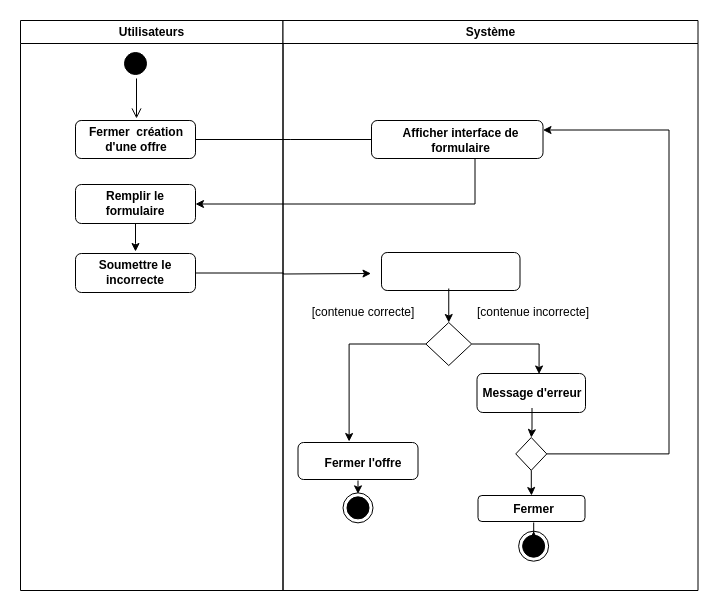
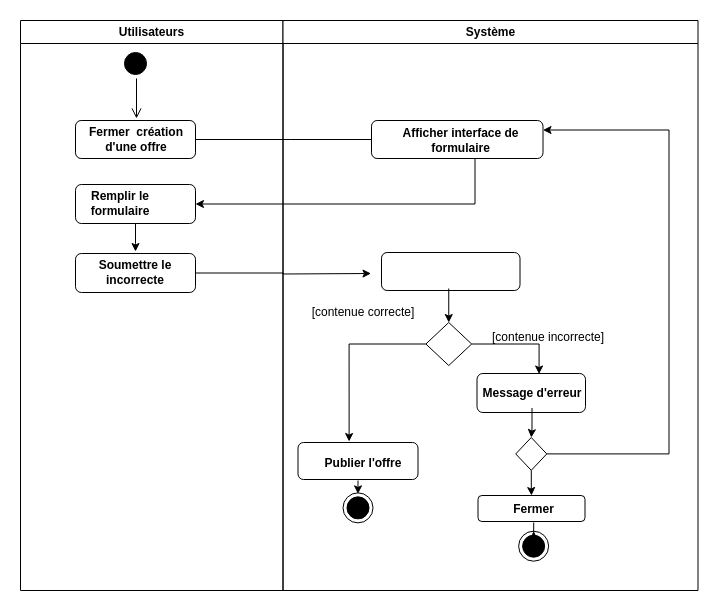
(136, 204) -> (121, 204)
(534, 313) -> (549, 338)
(364, 464) -> (364, 464)
